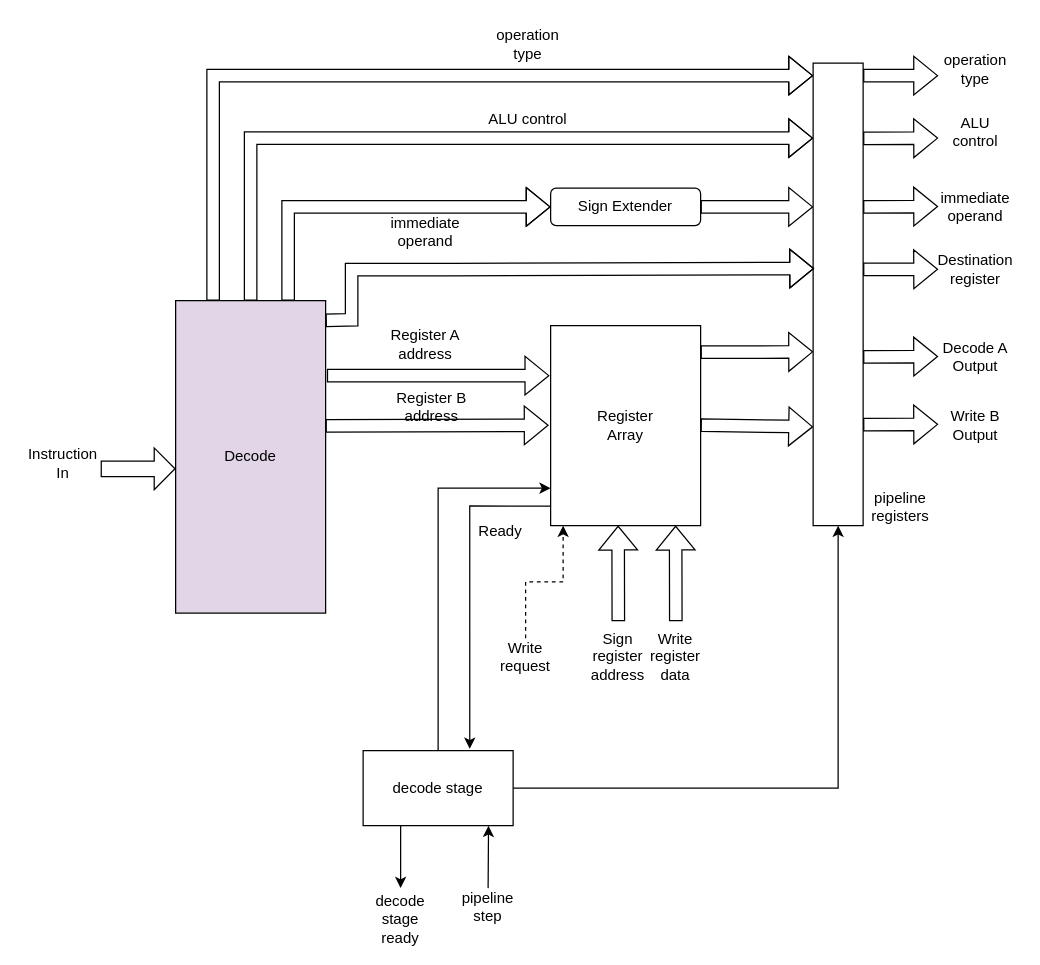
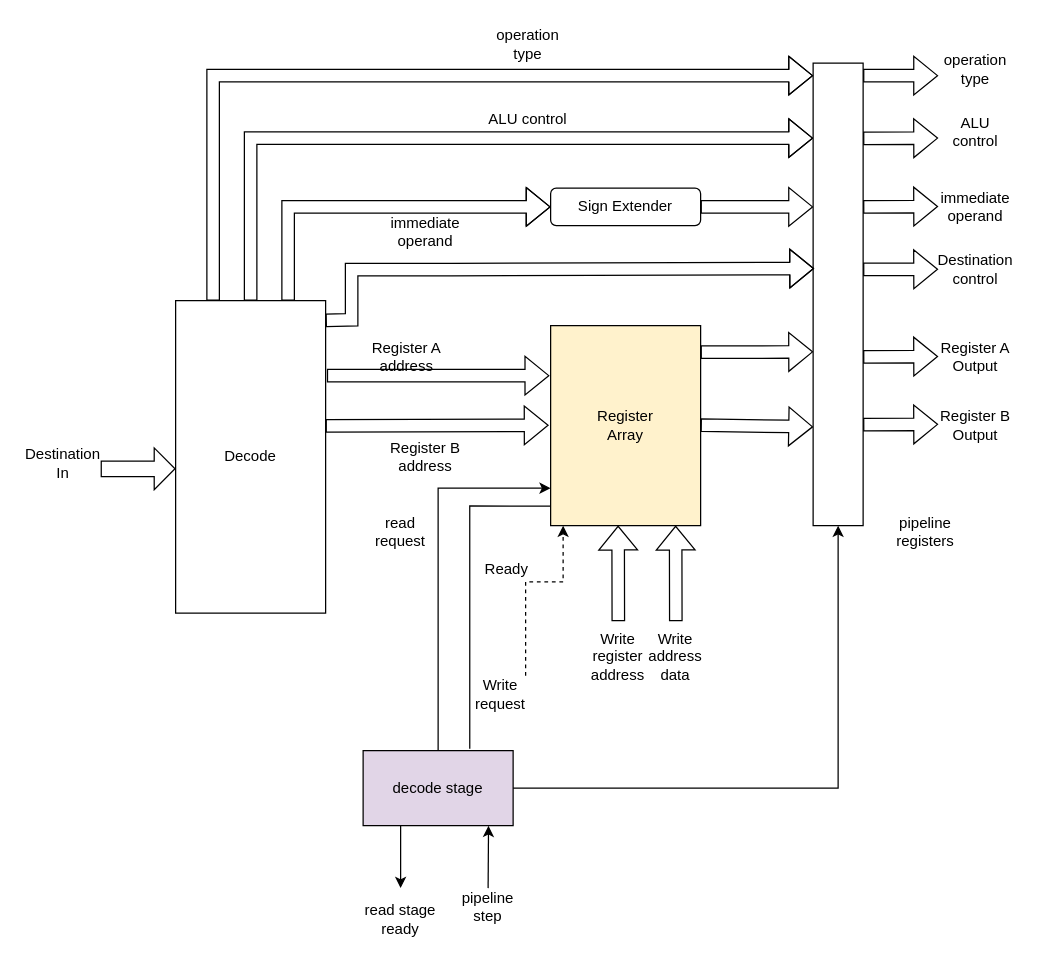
(976, 269) -> (976, 269)
(426, 344) -> (407, 357)
(976, 357) -> (976, 357)
(432, 407) -> (426, 457)
(626, 426) -> (626, 426)
(976, 426) -> (976, 426)
(251, 457) -> (251, 457)
(63, 463) -> (63, 463)
(901, 507) -> (926, 532)
none -> (401, 532)
(501, 532) -> (507, 569)
(526, 657) -> (501, 694)
(618, 657) -> (618, 657)
(676, 657) -> (676, 657)
(470, 739) -> (470, 742)
(438, 788) -> (438, 788)
(401, 919) -> (401, 919)
